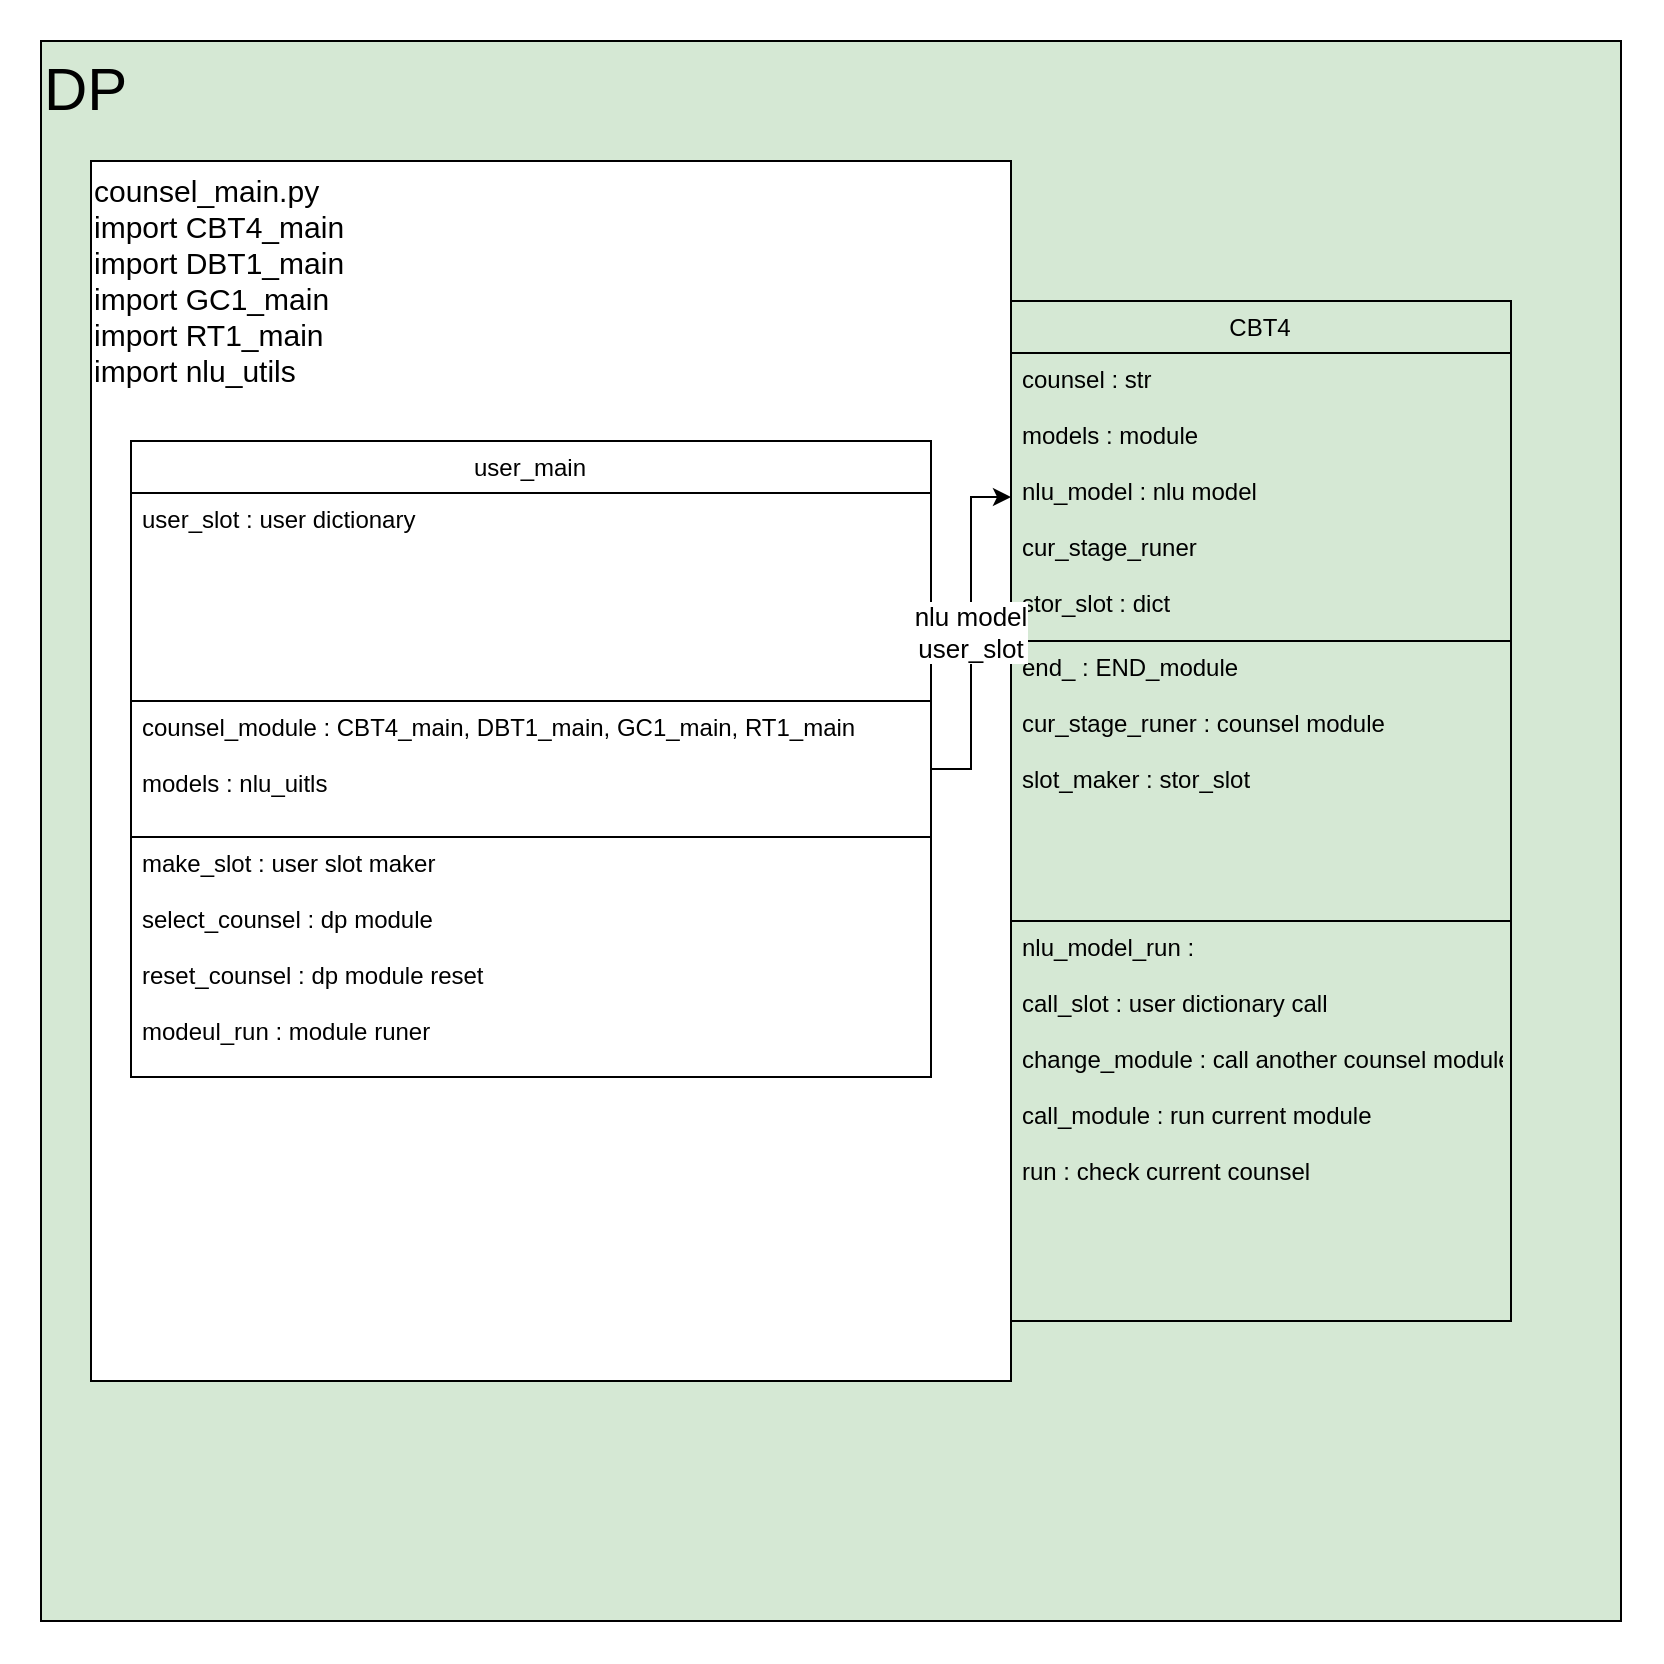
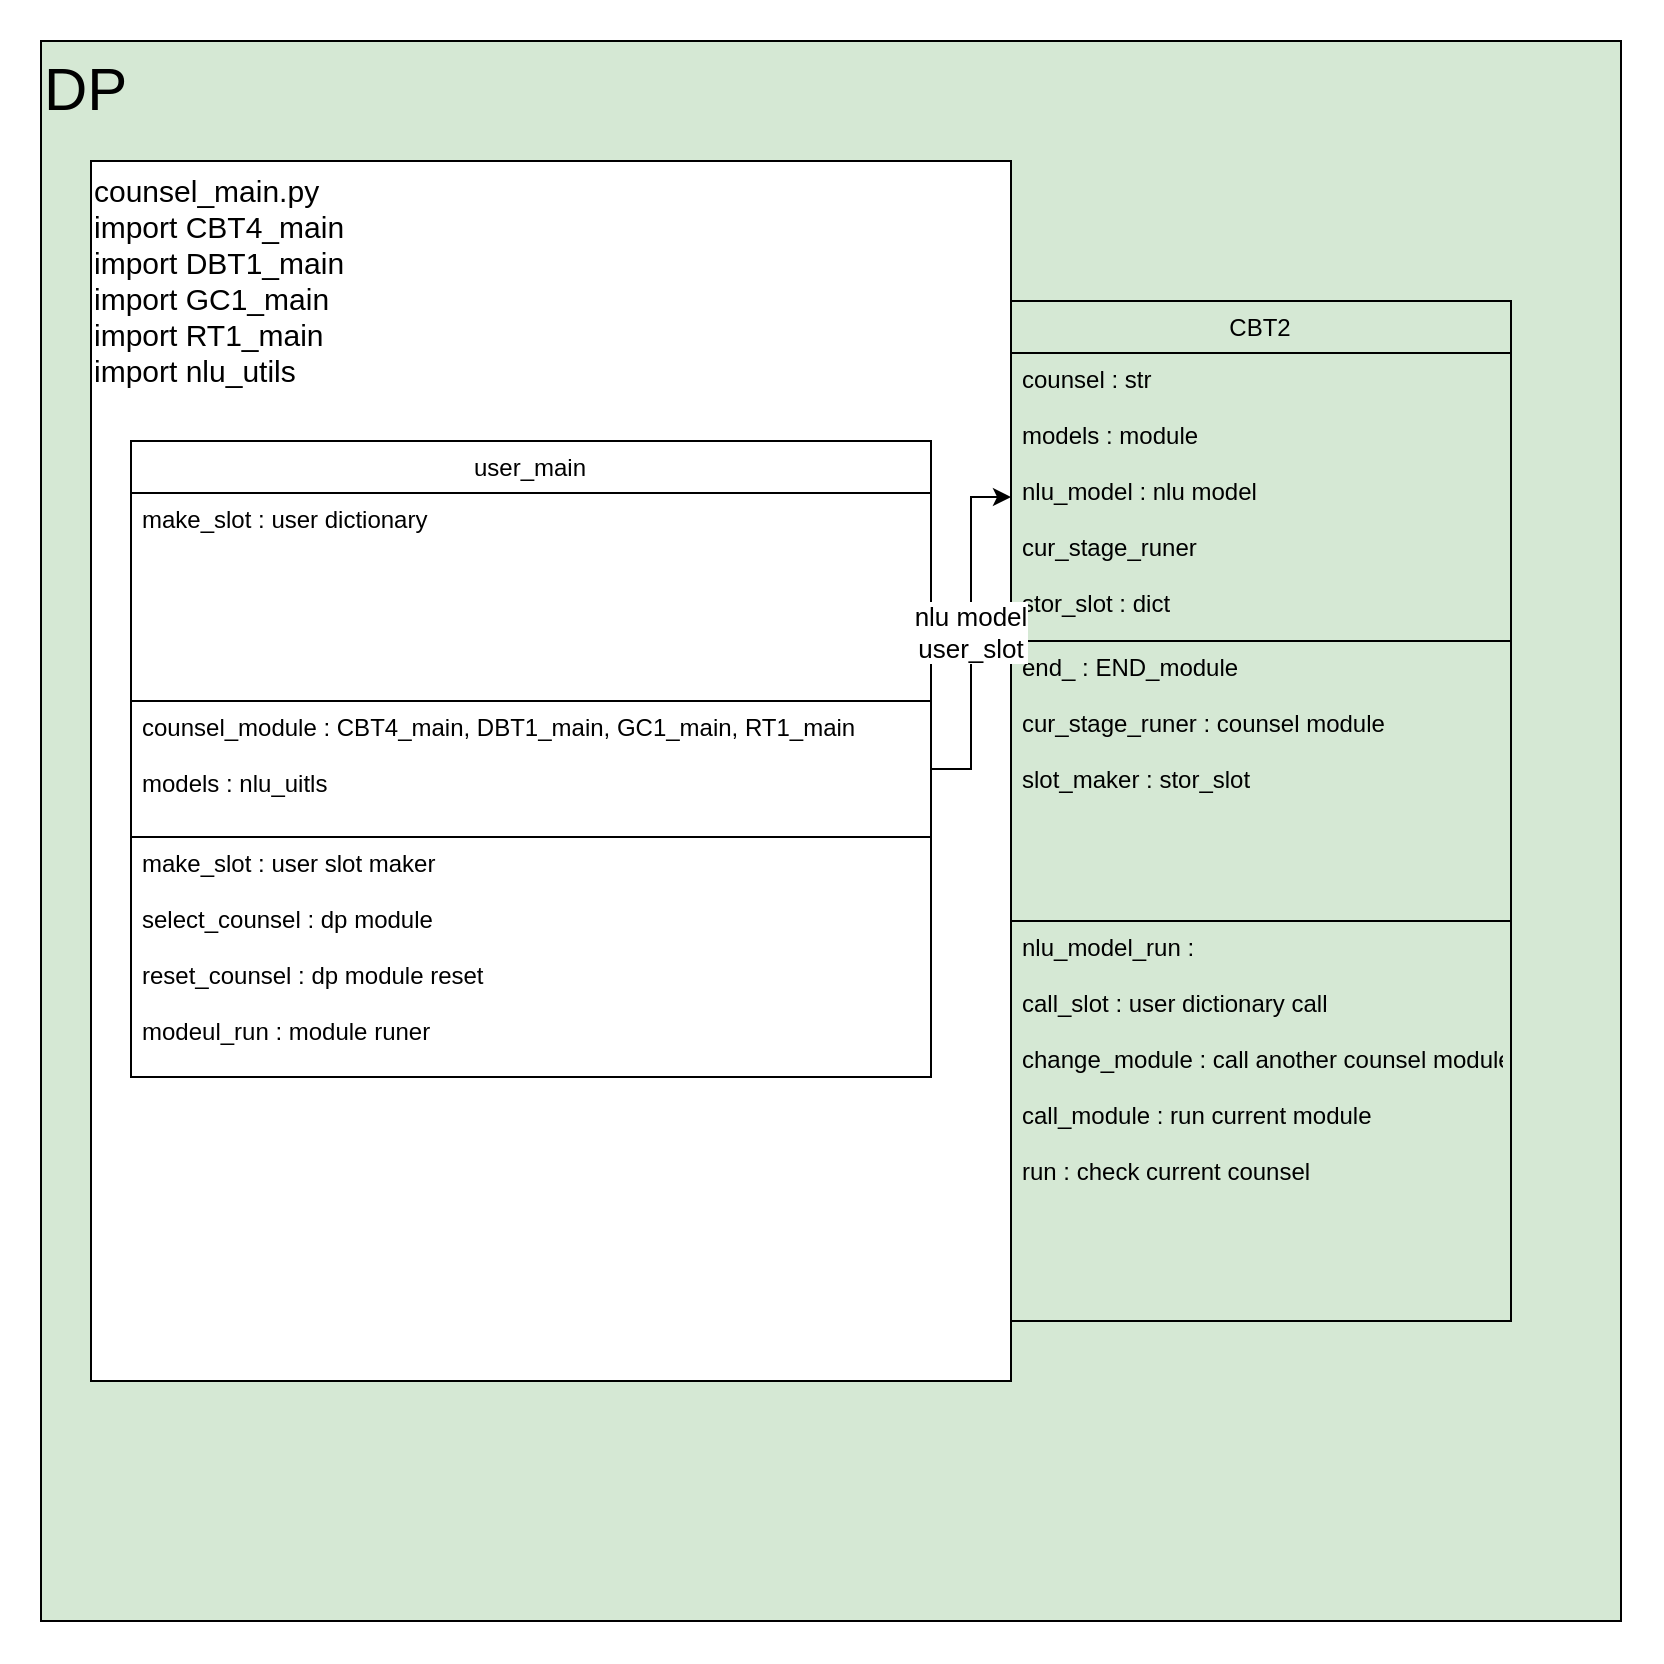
(1260, 328) -> (1260, 328)
(302, 520) -> (302, 520)
